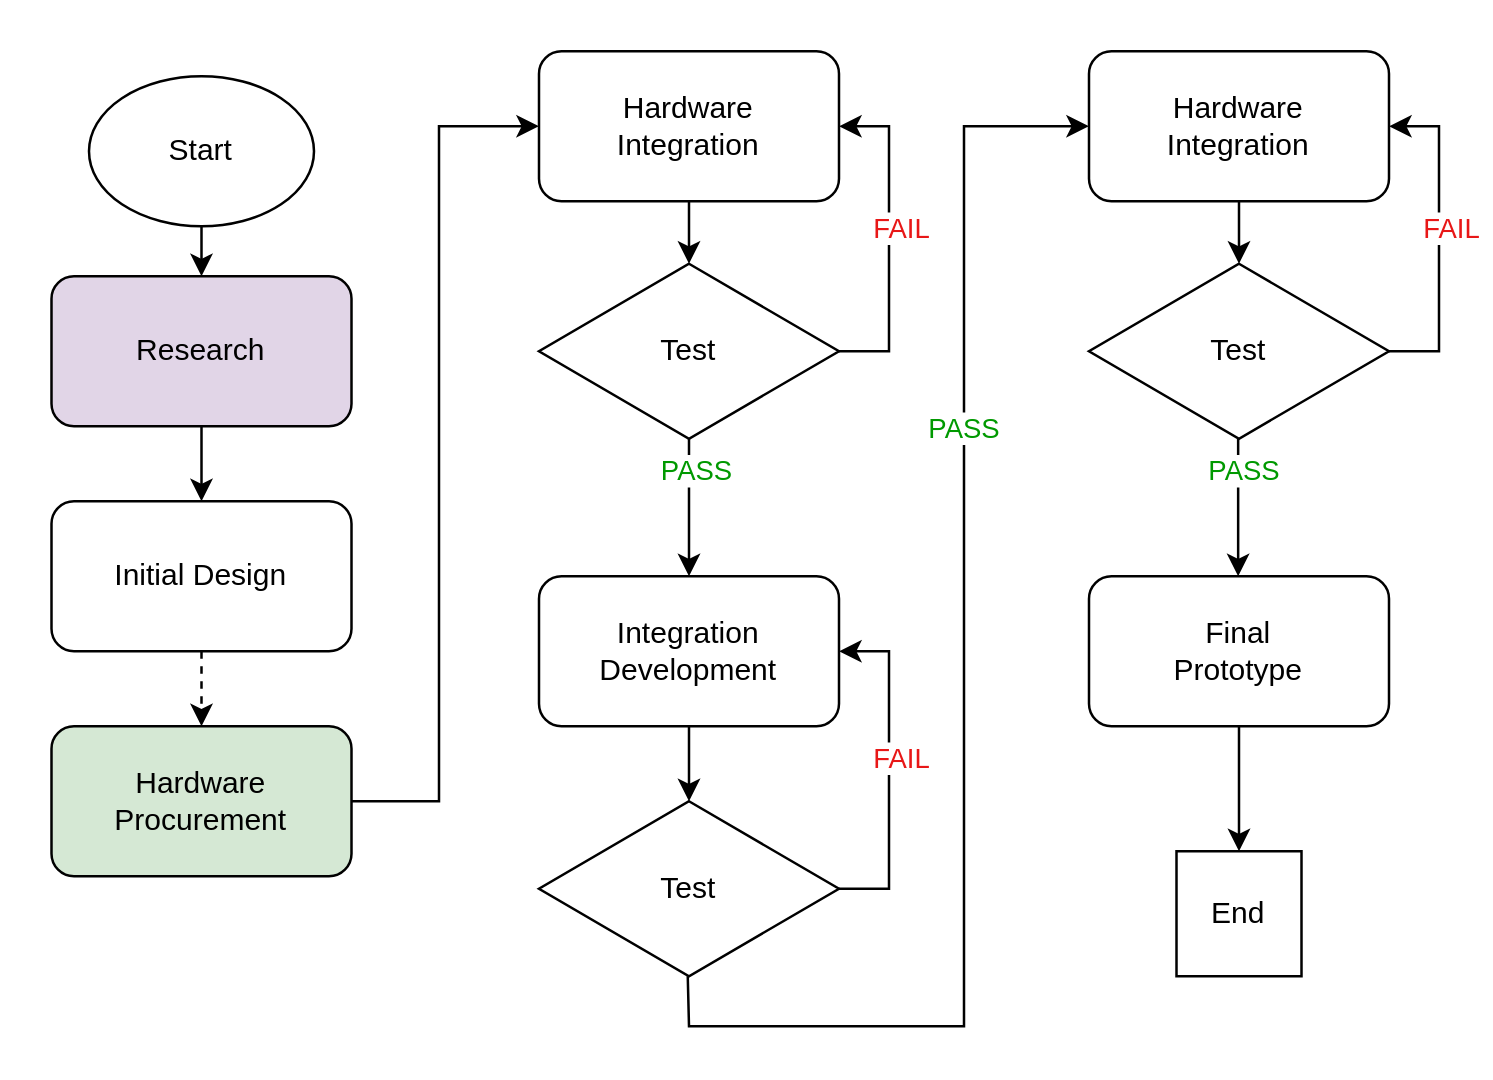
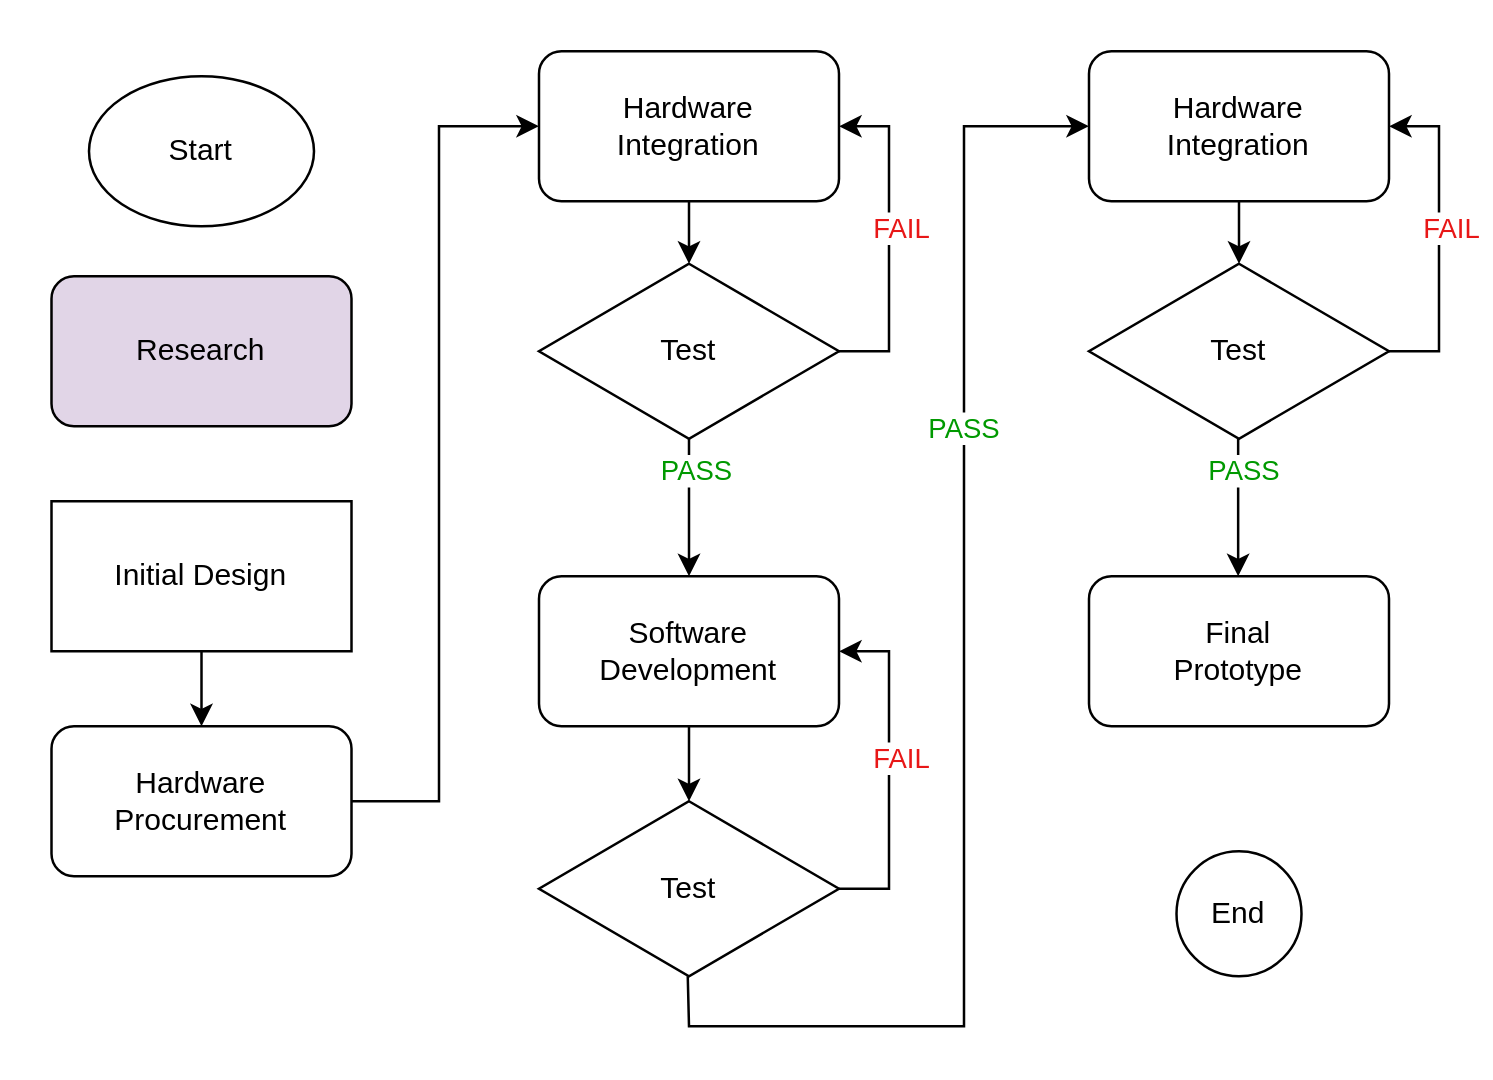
(201, 243) -> none
(201, 455) -> none
(201, 576) -> (201, 576)
(689, 651) -> (689, 651)
(201, 682) -> (201, 682)
(1239, 780) -> none
(201, 801) -> (201, 801)
(1239, 914) -> (1239, 914)
